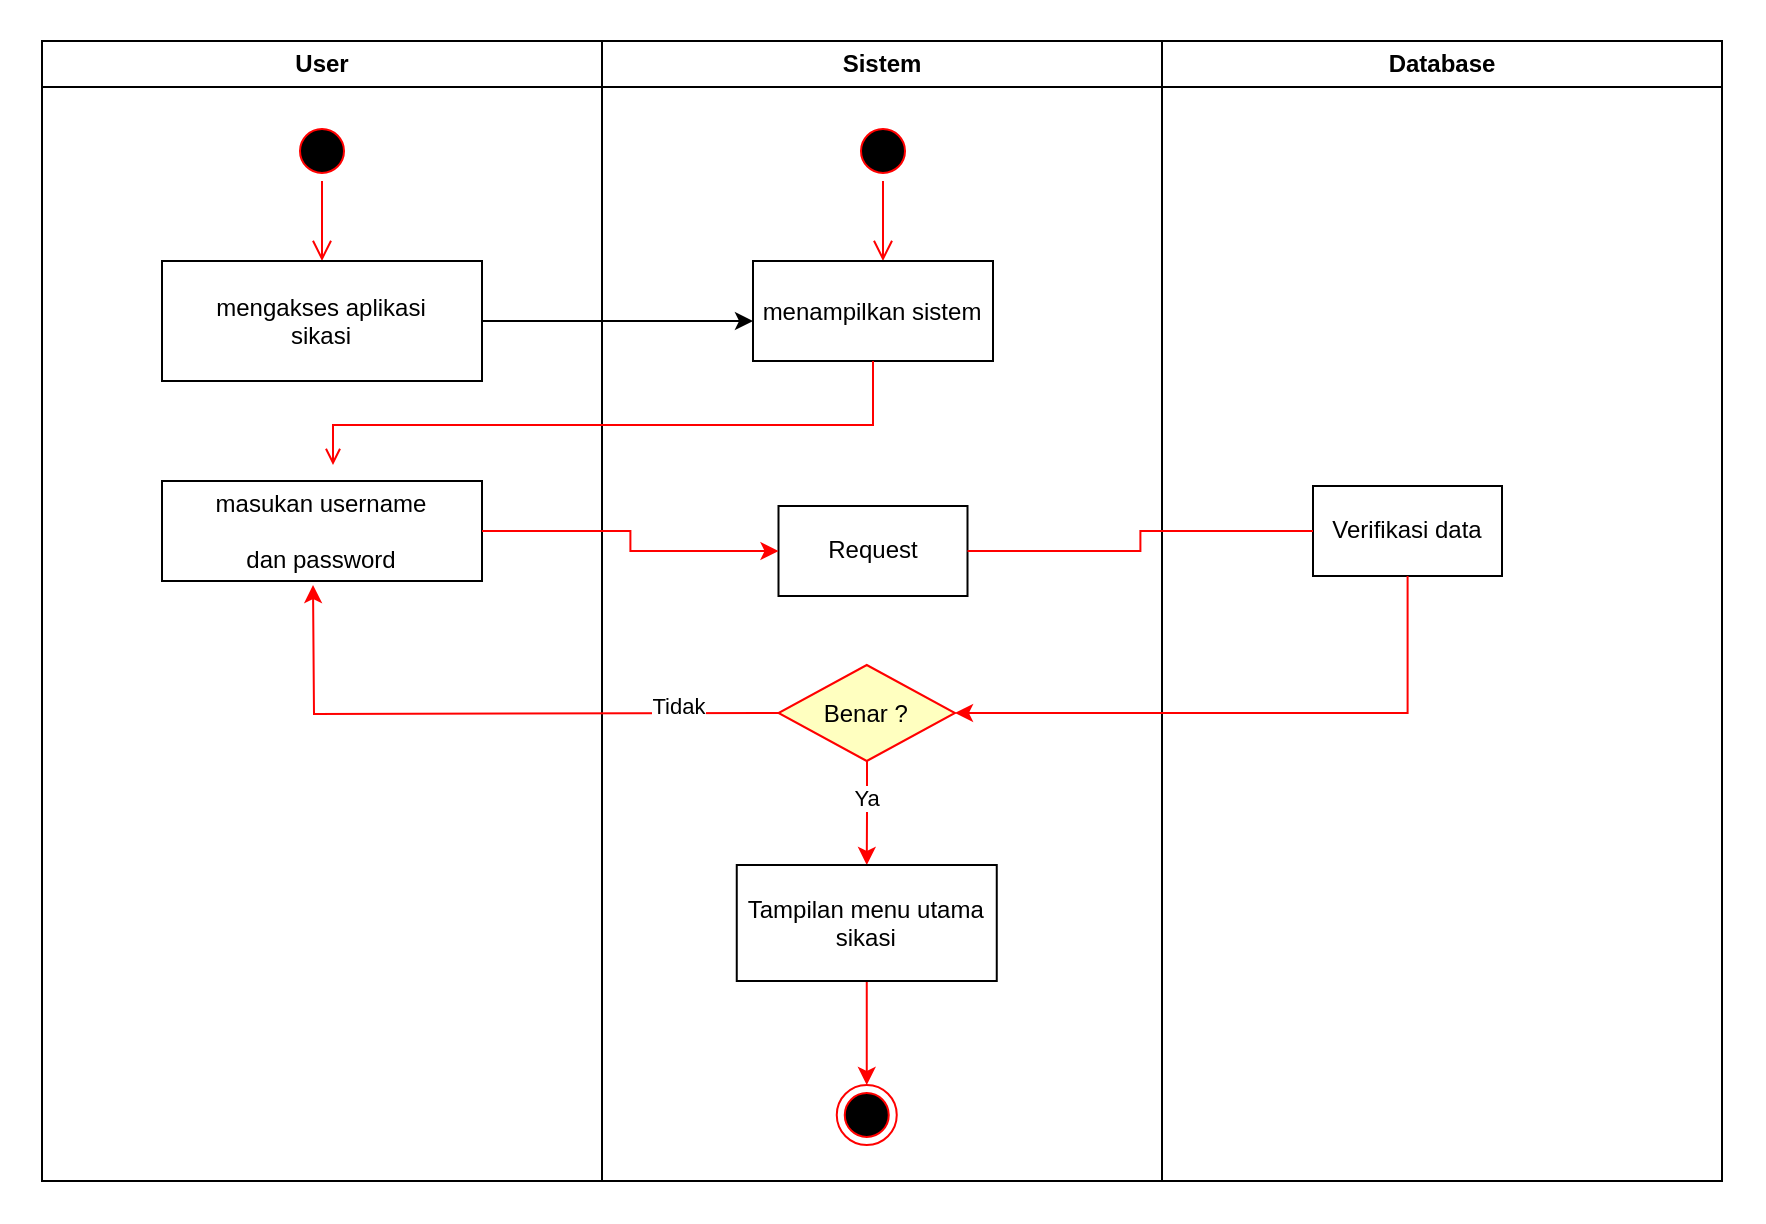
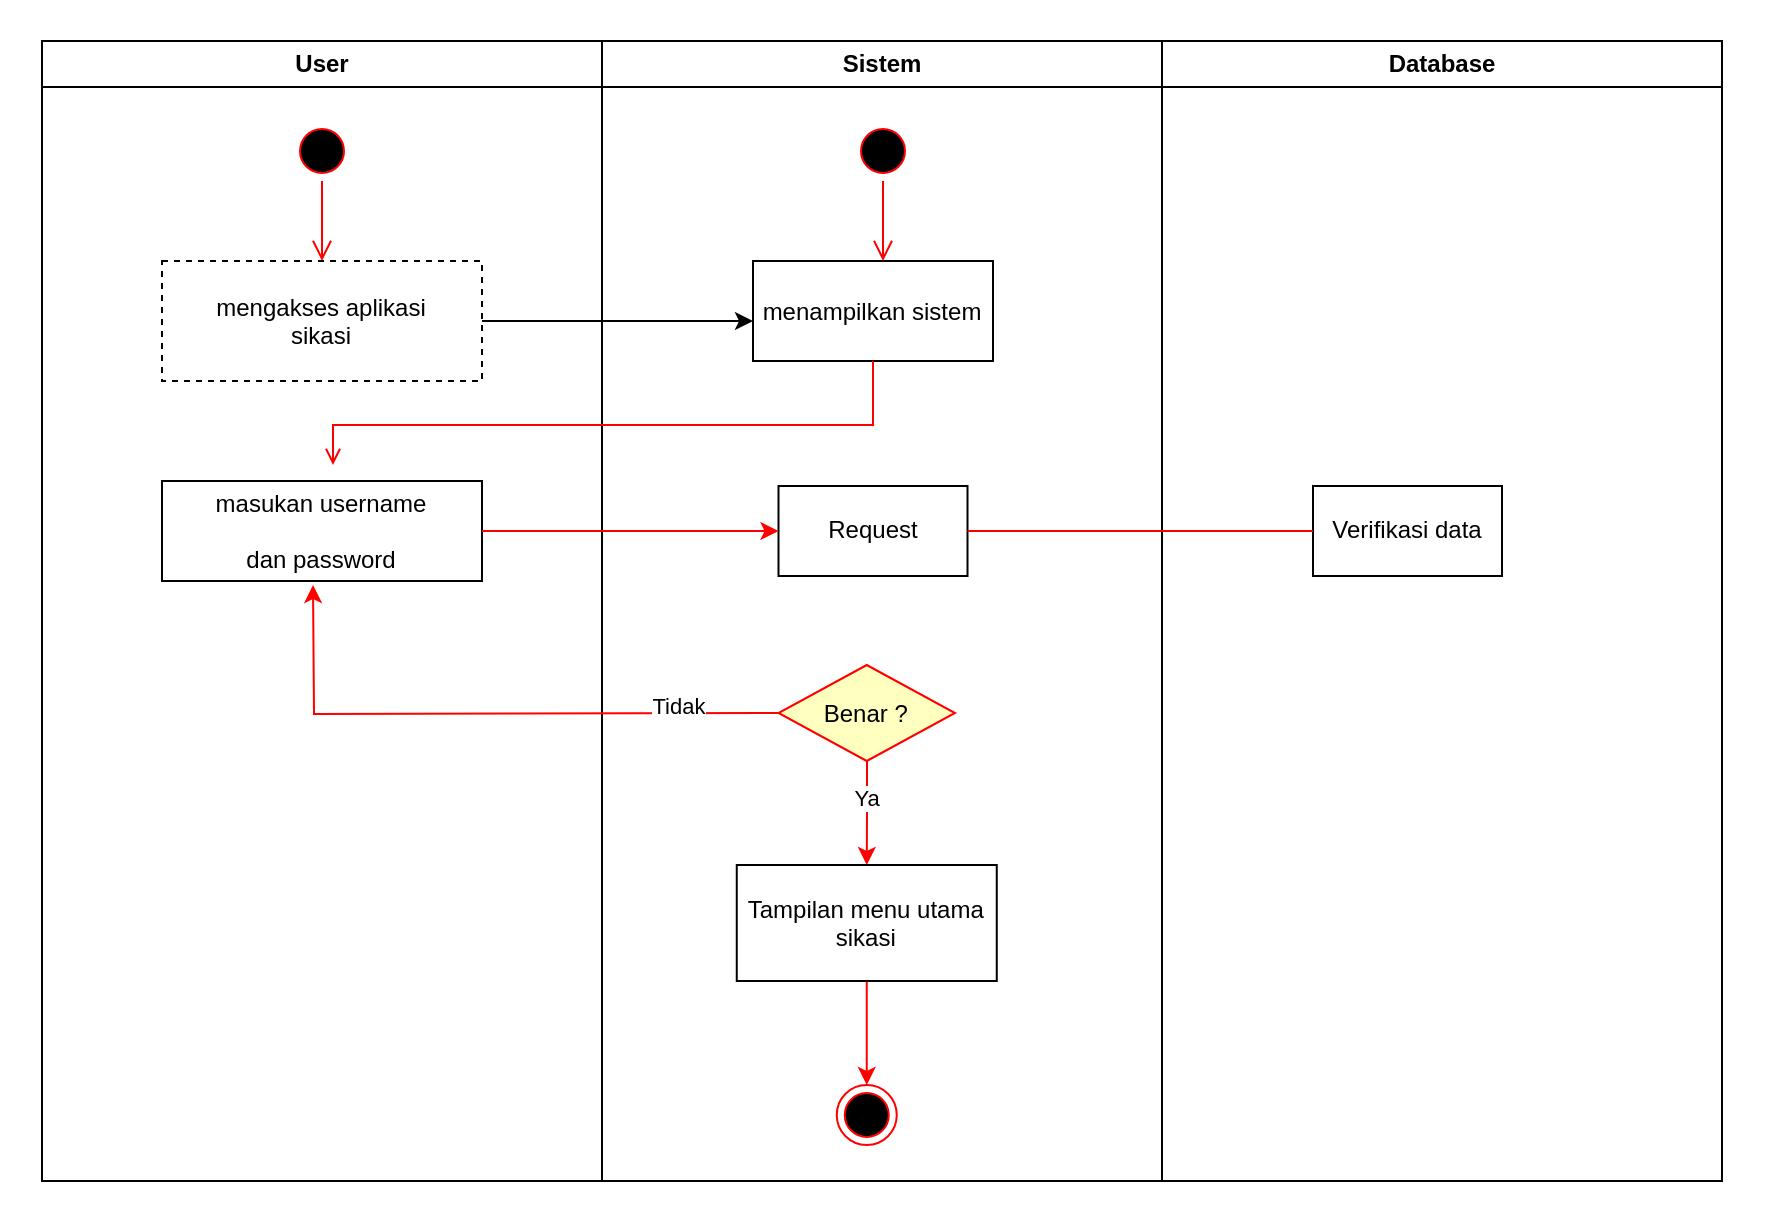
(322, 321) -> (322, 321)
(873, 551) -> (873, 531)
(1355, 713) -> none
